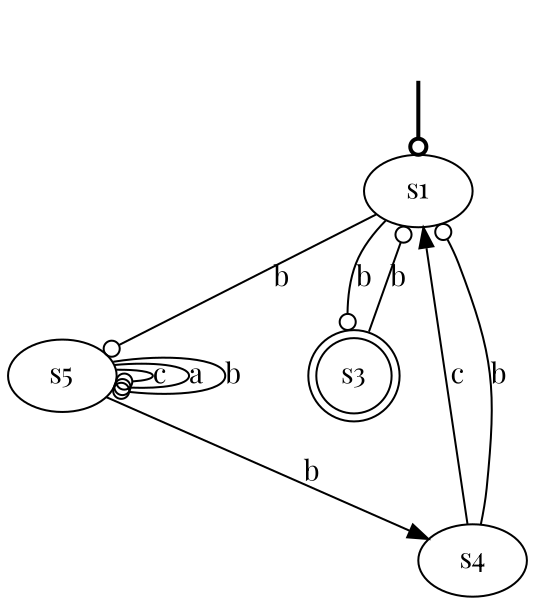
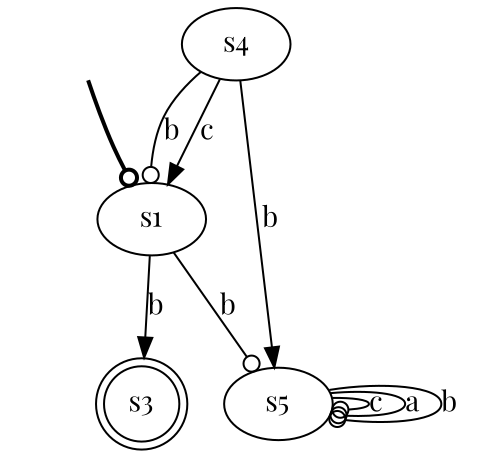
(356, 263) -> (148, 297)
(385, 287) -> none
(258, 464) -> (256, 214)
